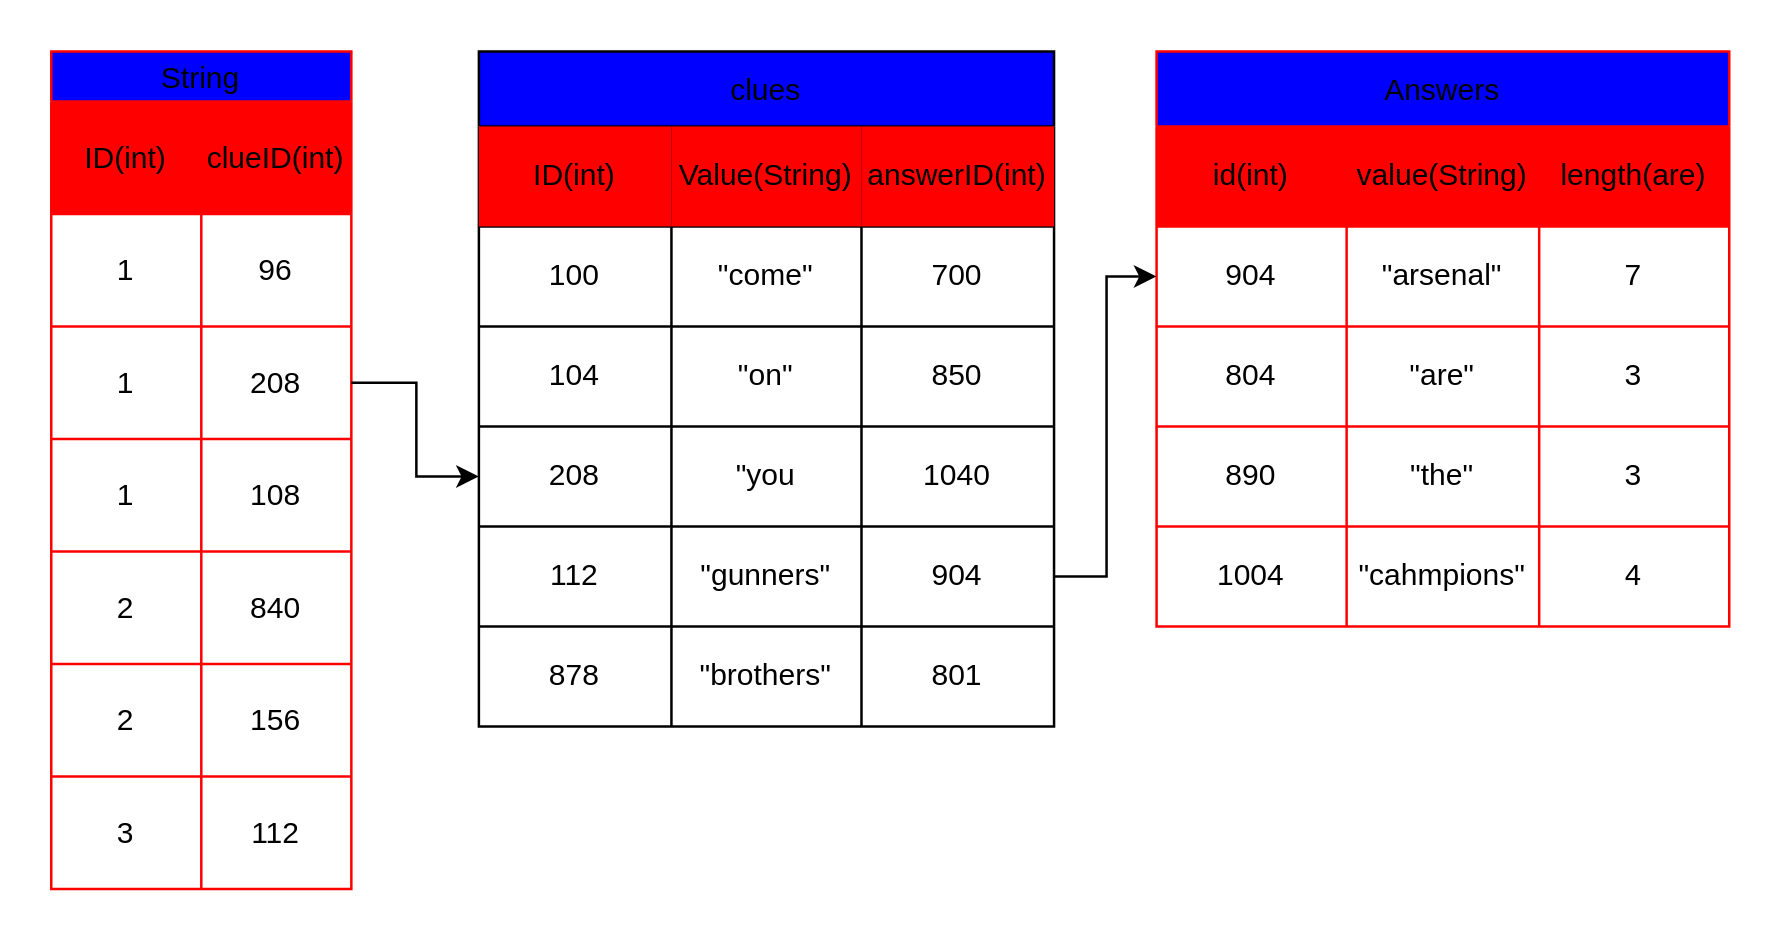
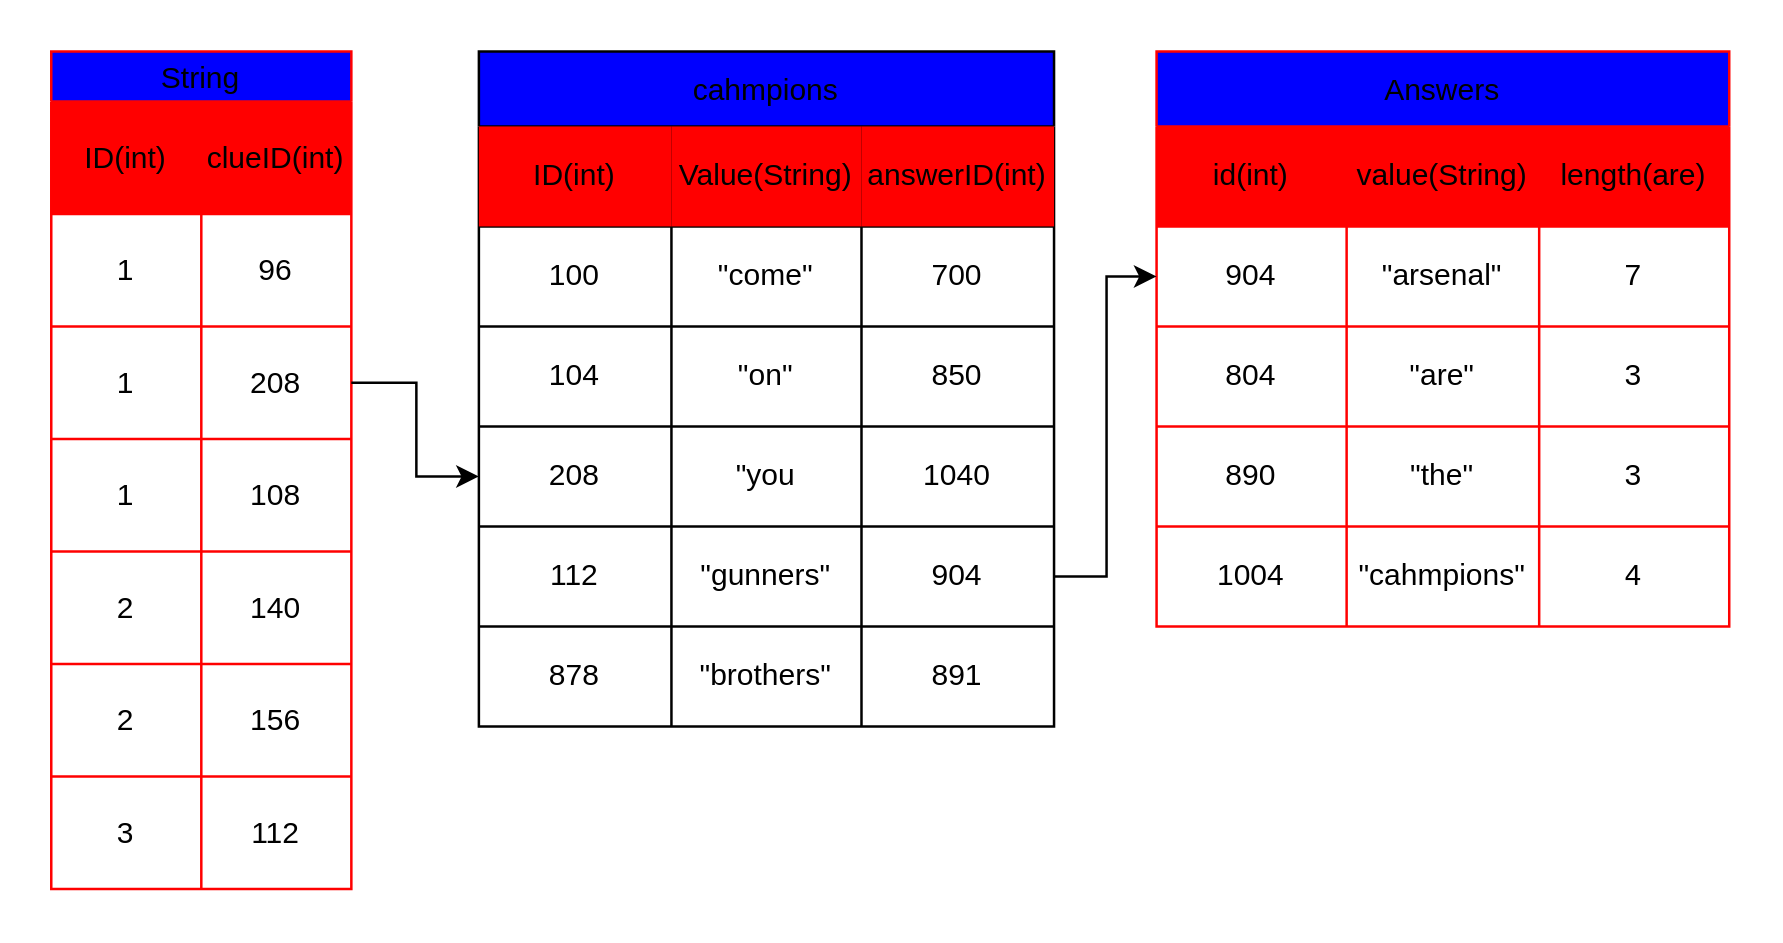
(765, 90) -> (765, 90)
(276, 609) -> (276, 609)
(958, 676) -> (958, 676)
